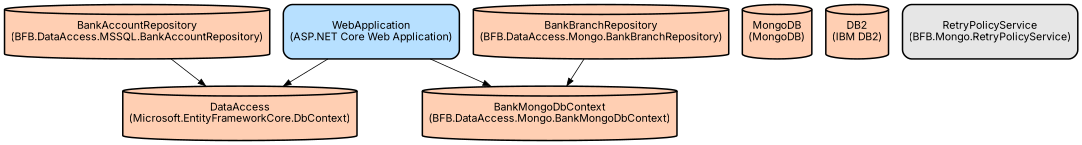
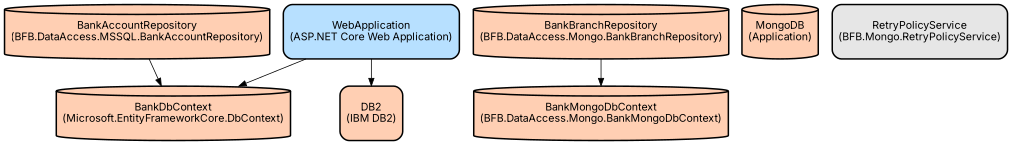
(777, 32) -> (780, 32)
(857, 32) -> (371, 113)
(457, 71) -> (371, 69)
(240, 113) -> (173, 113)
